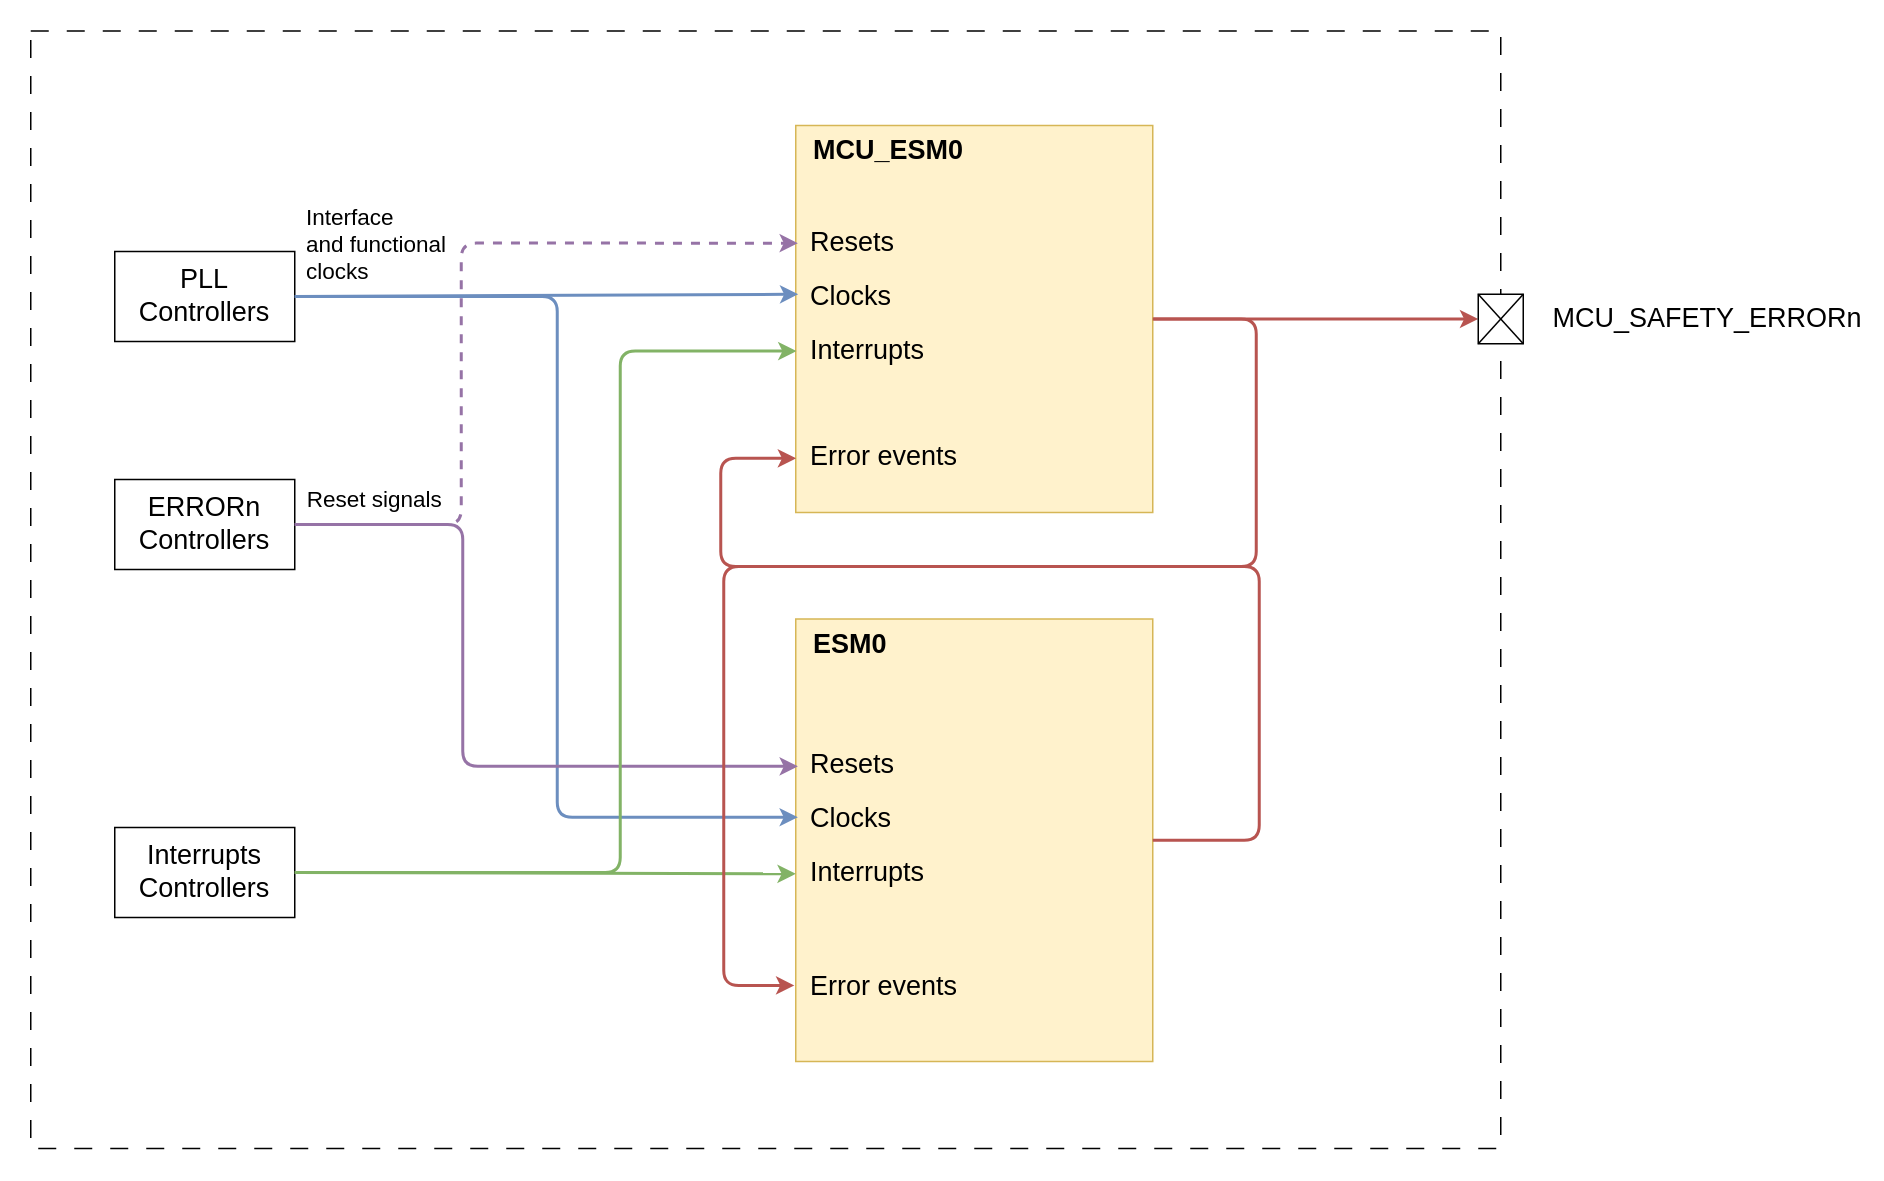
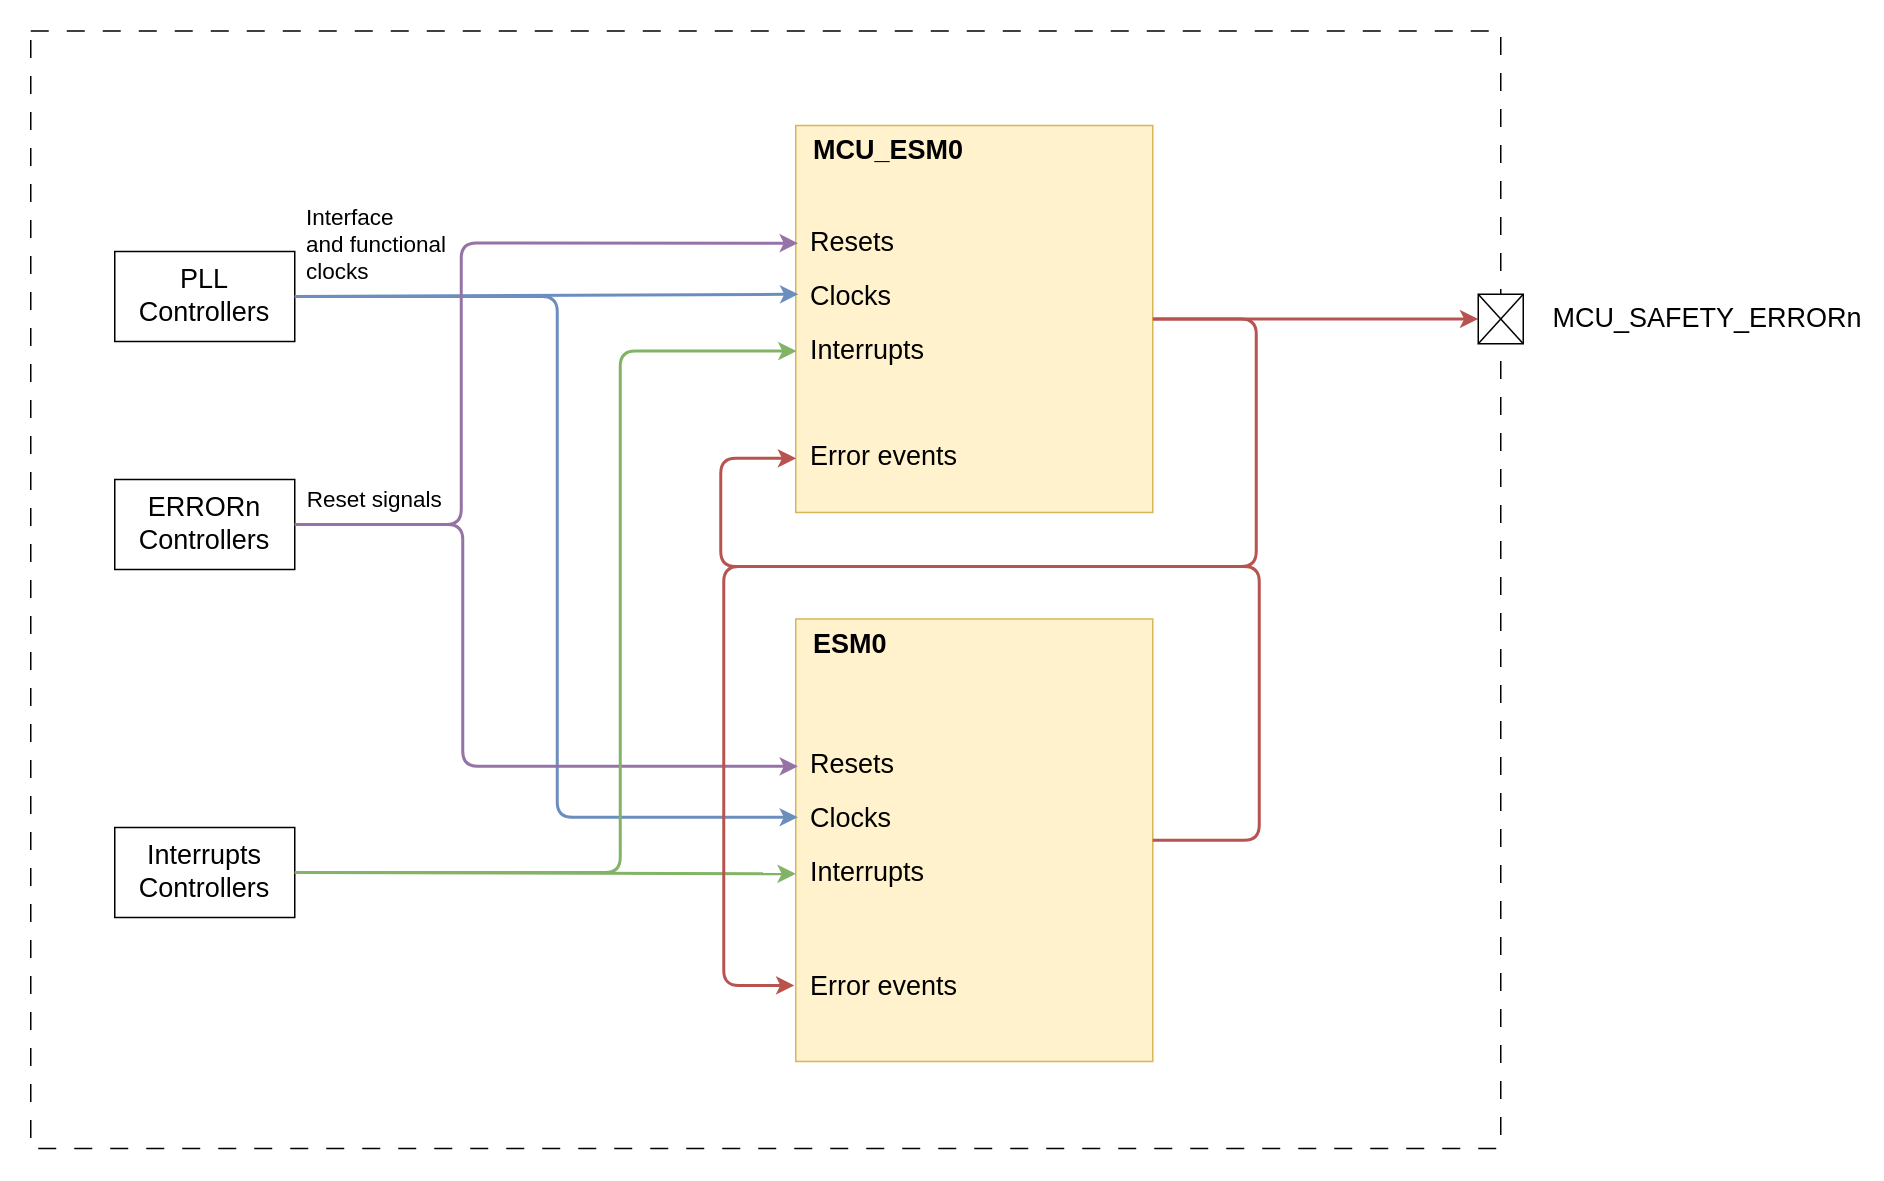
(600, 243) -> (600, 243)
